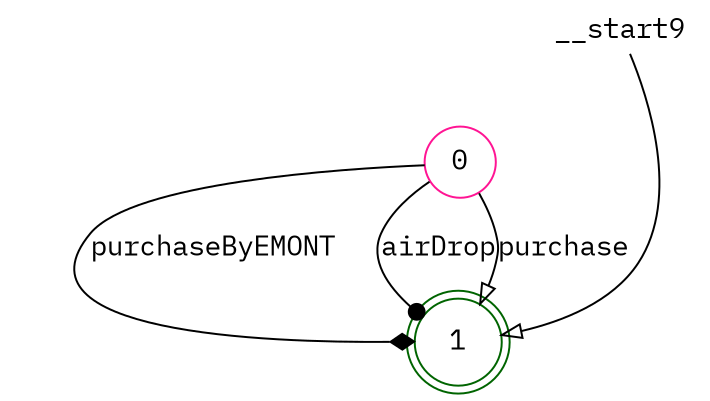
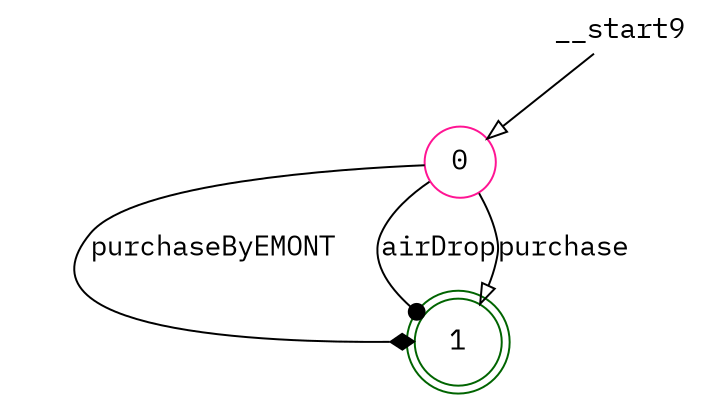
(653, 227) -> (549, 90)
